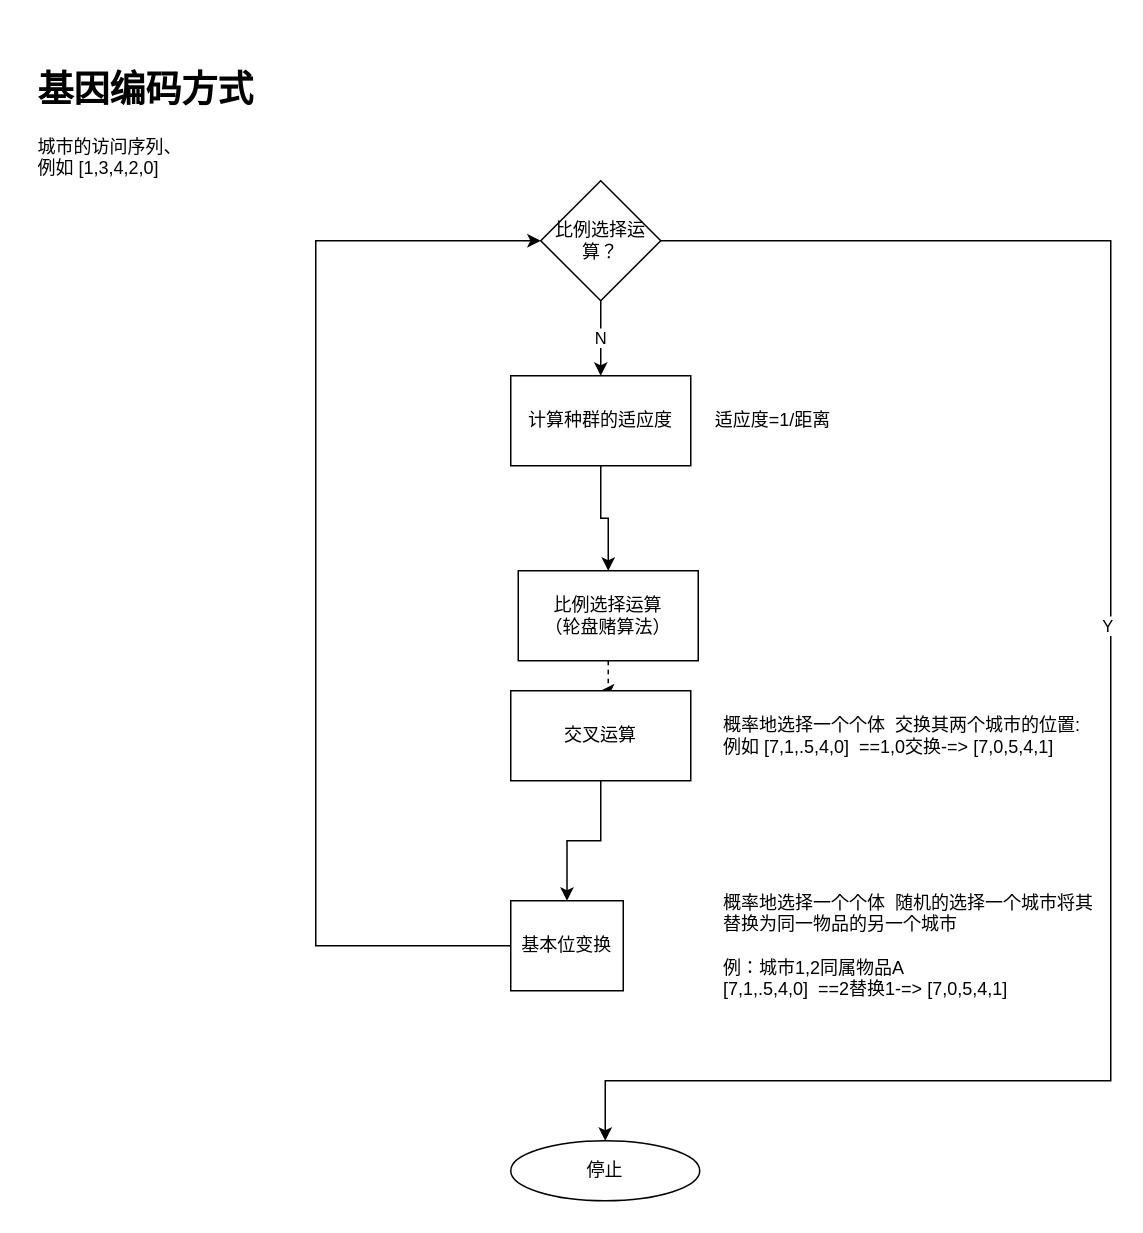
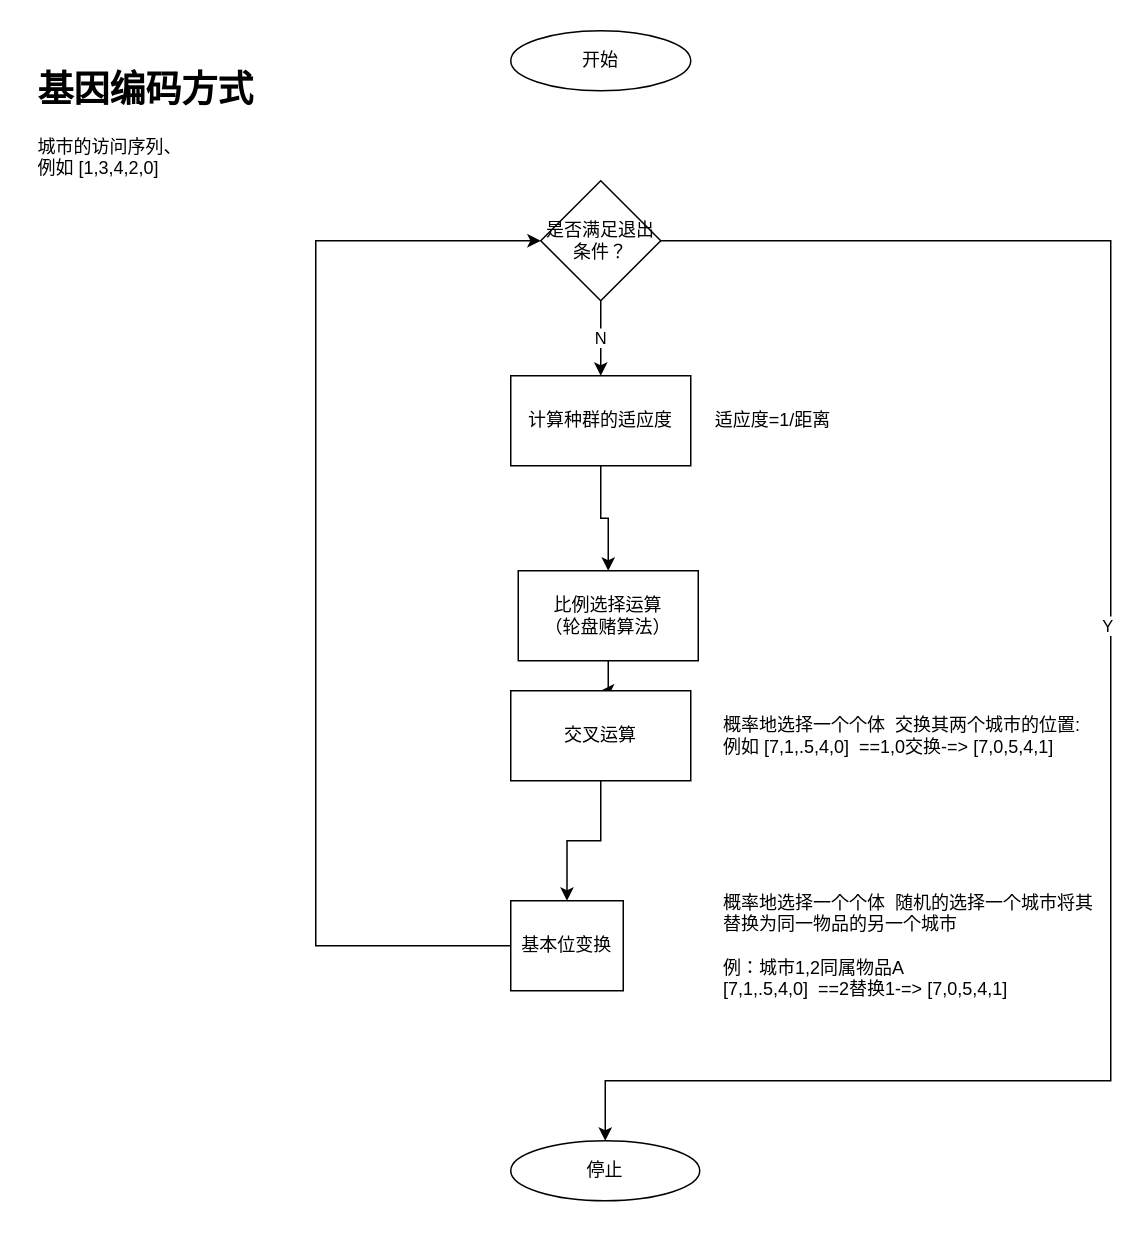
none -> (601, 61)
(601, 241) -> (601, 241)
(608, 675) -> (608, 675)
